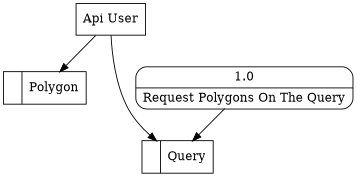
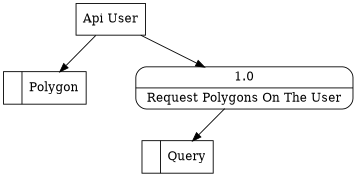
(120, 90) -> (169, 49)
(244, 98) -> (244, 98)
